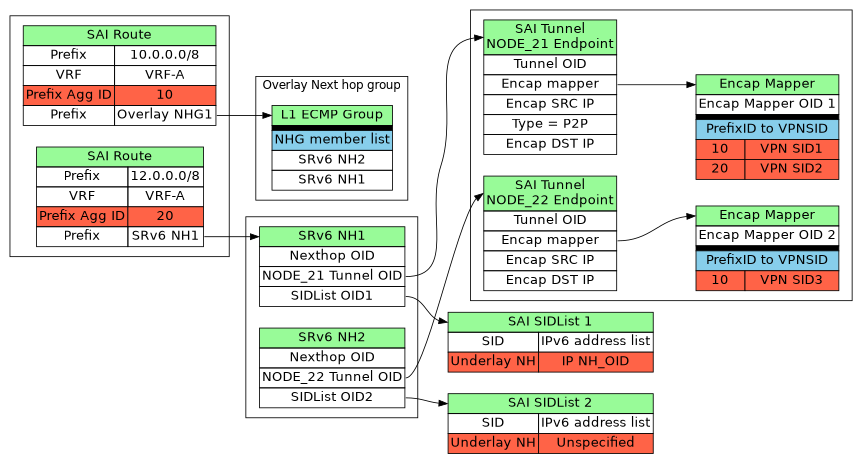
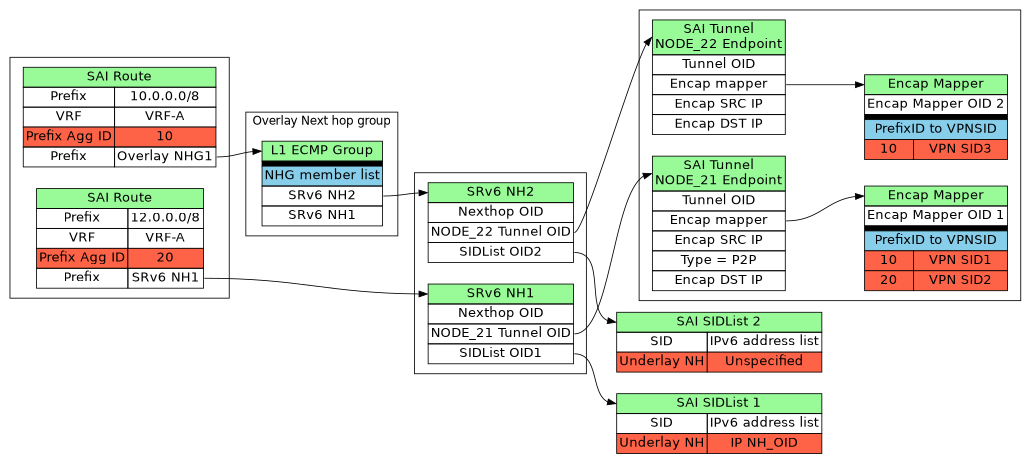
none -> (404, 195)
